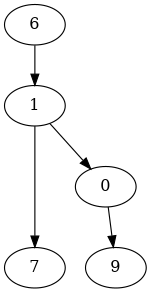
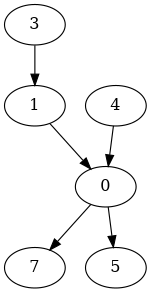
(35, 25) -> (35, 25)
none -> (116, 106)
(35, 181) -> (74, 223)
(116, 268) -> (116, 268)
